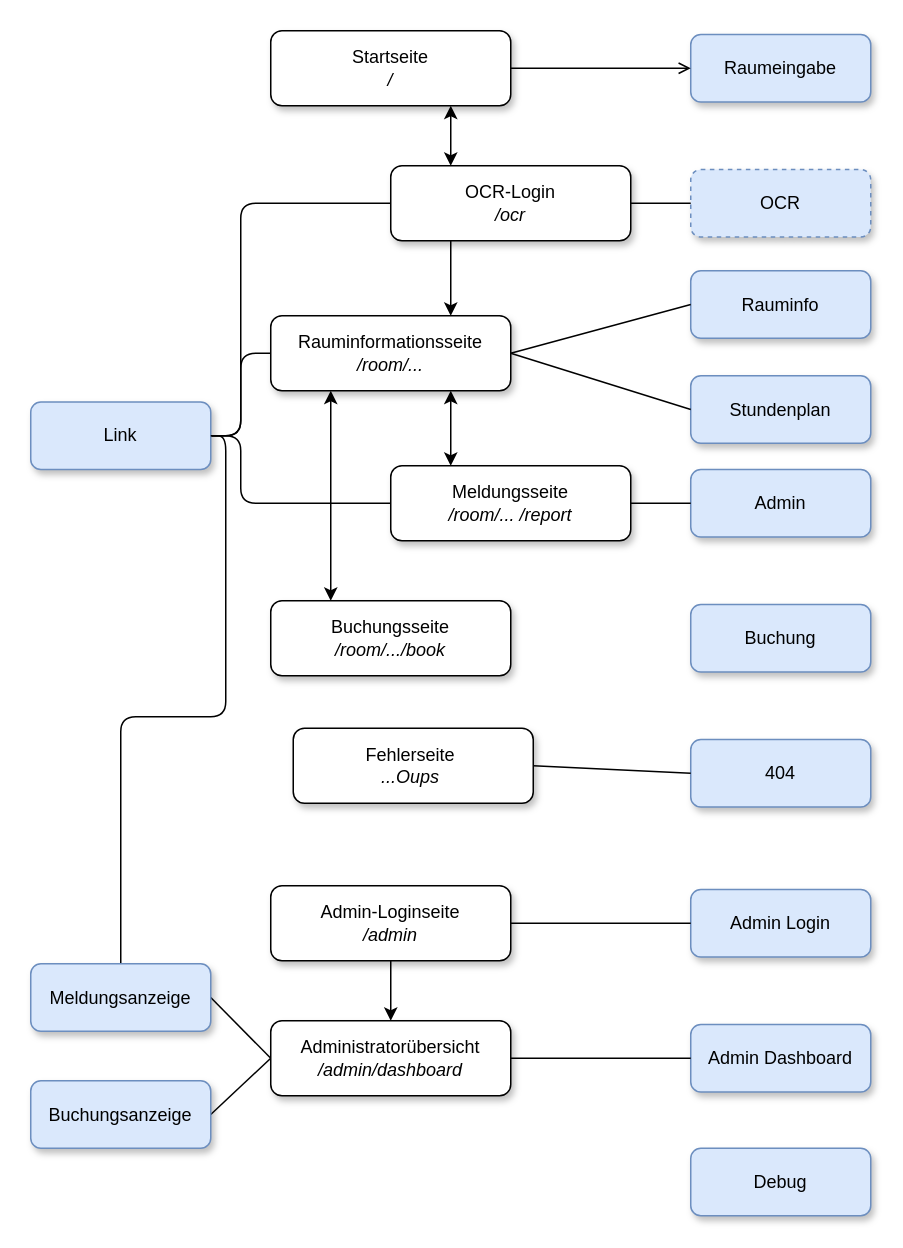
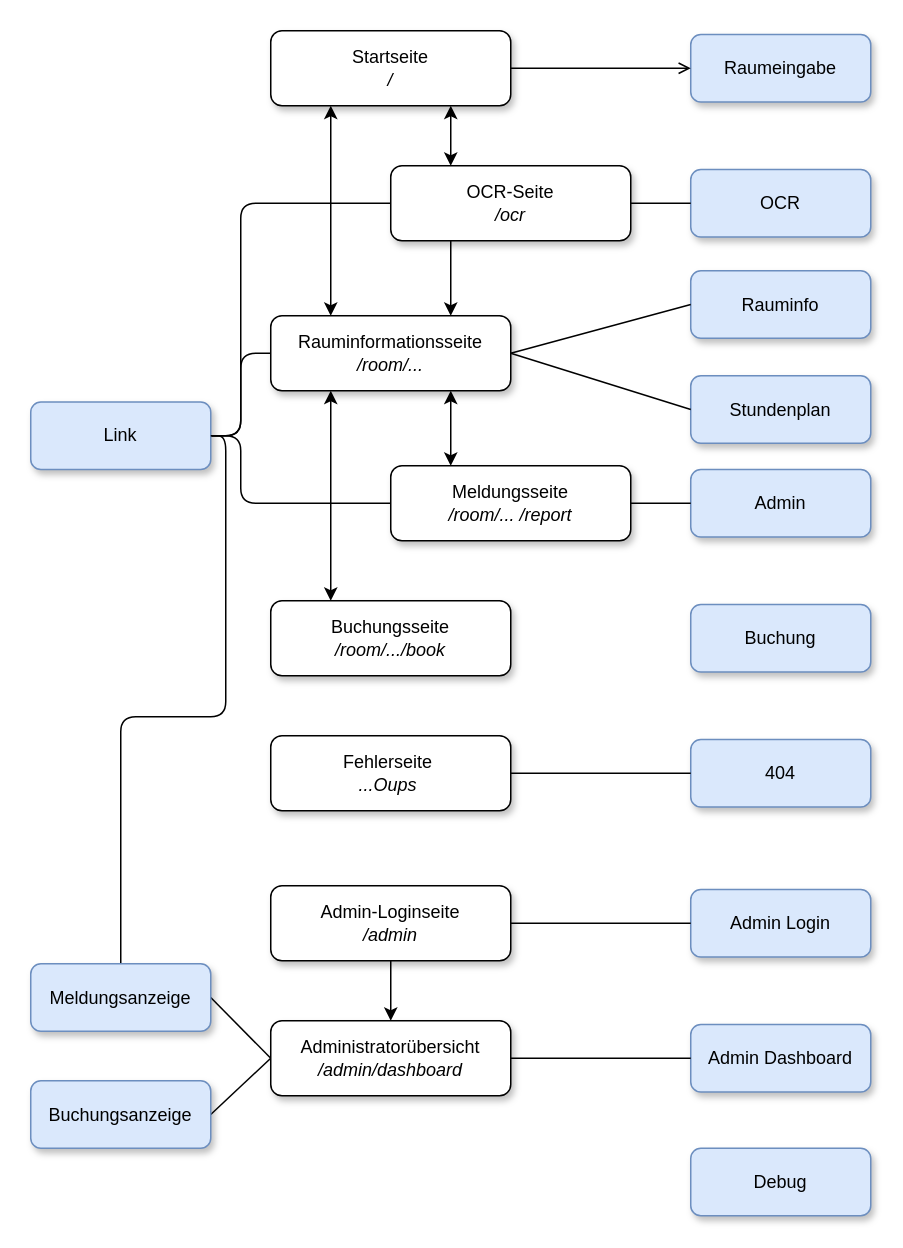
(511, 203) -> (511, 203)
(781, 203) -> (781, 203)
none -> (331, 211)
(413, 766) -> (391, 773)
